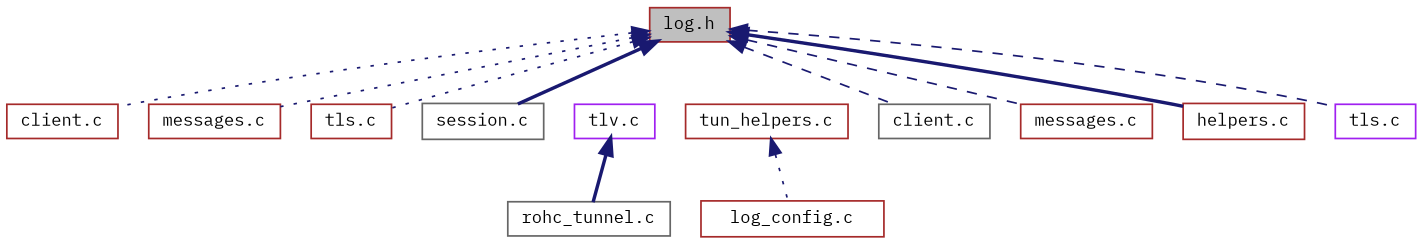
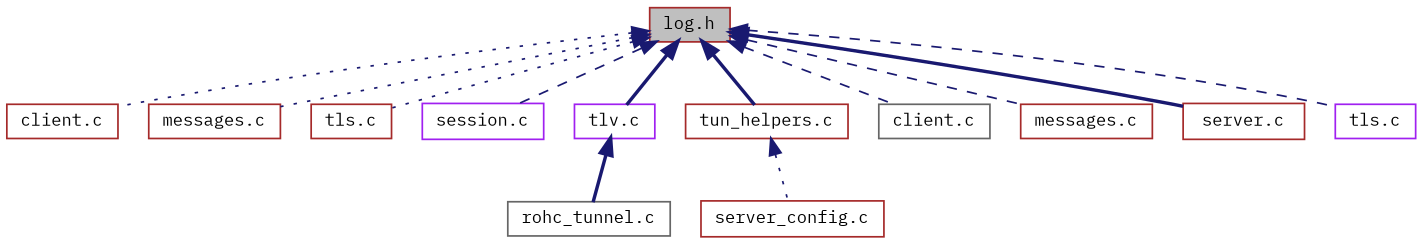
(580, 76) -> (580, 76)
none -> (647, 80)
none -> (734, 80)
(483, 121) -> (483, 121)
(1244, 121) -> (1244, 121)
(792, 219) -> (792, 219)
